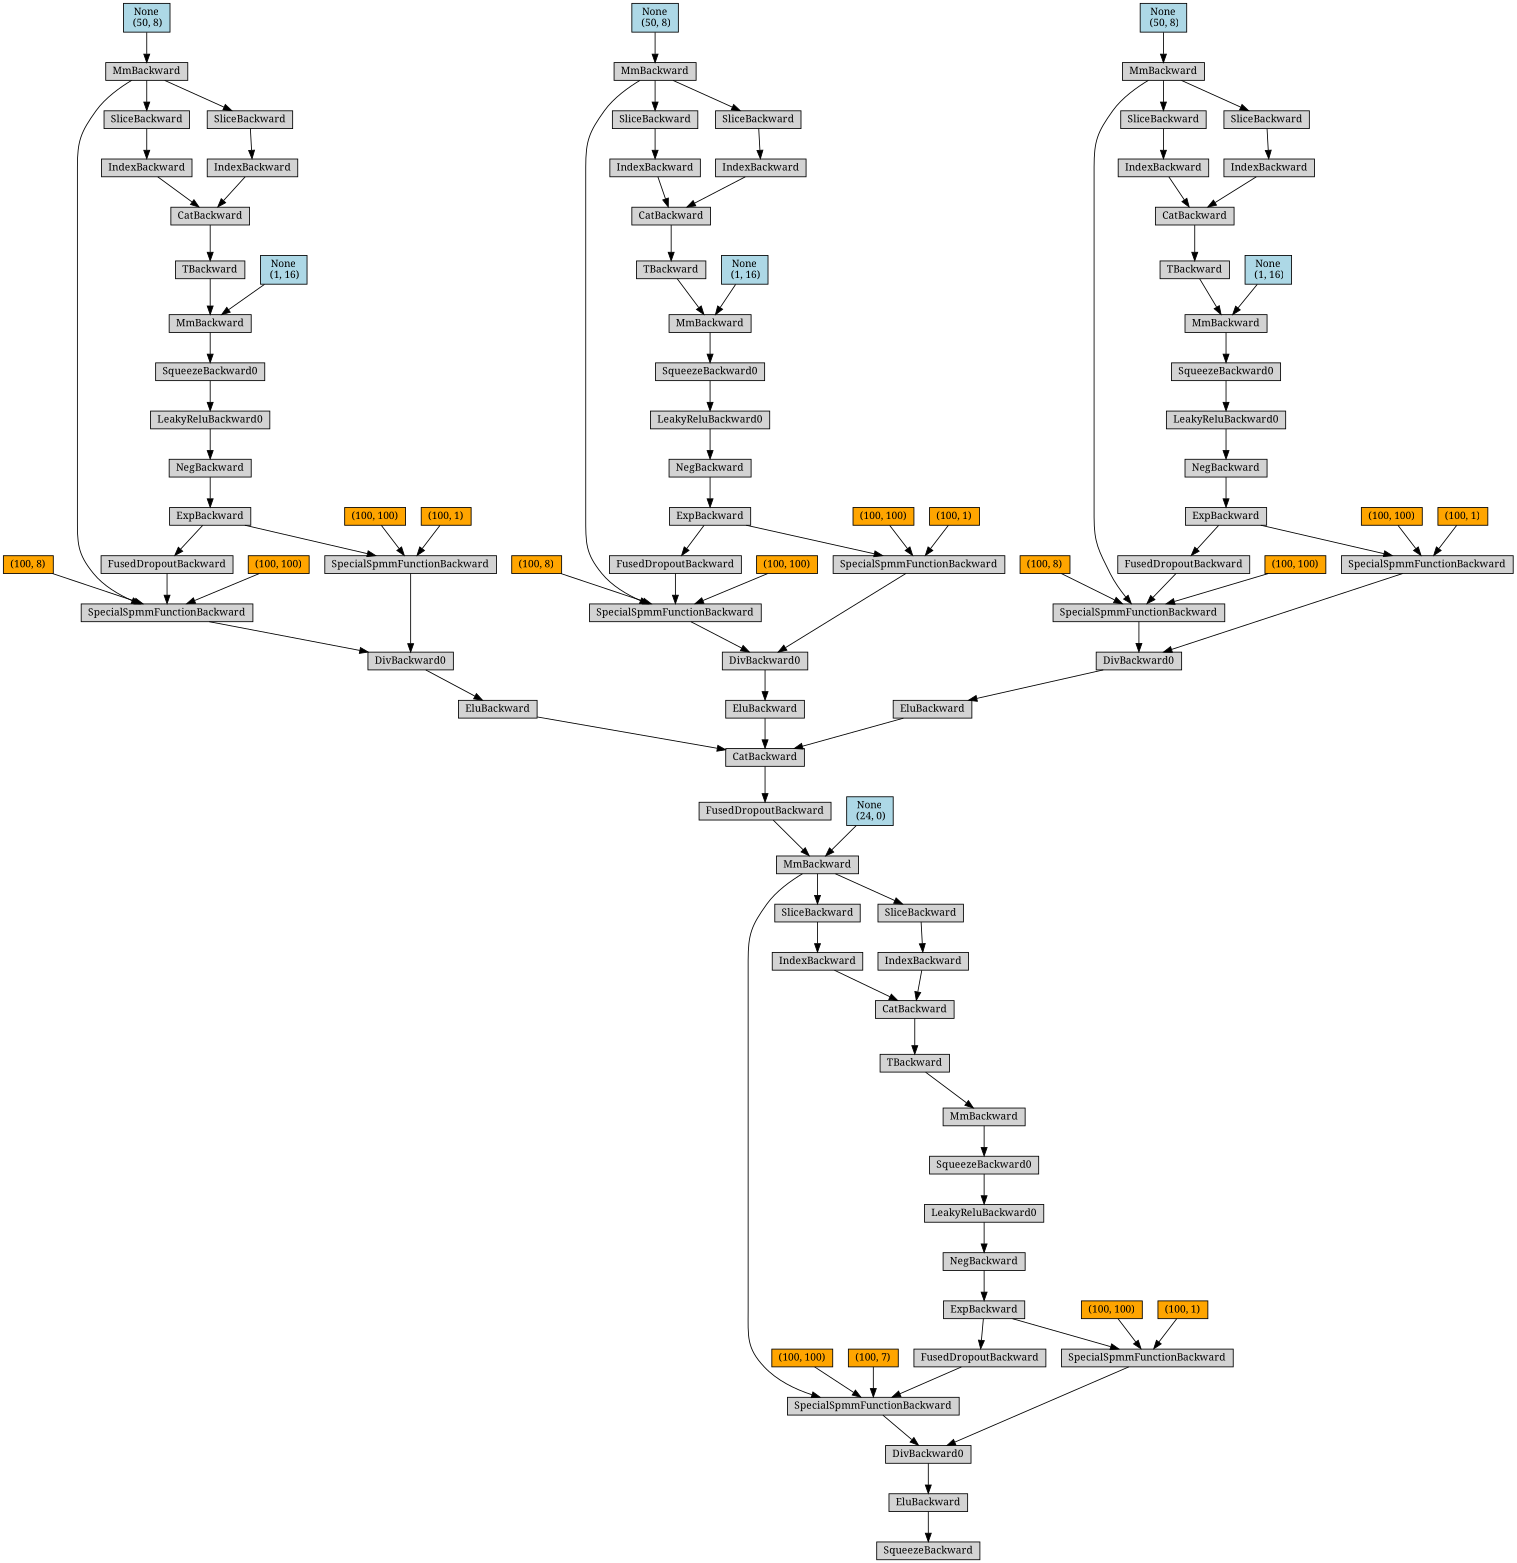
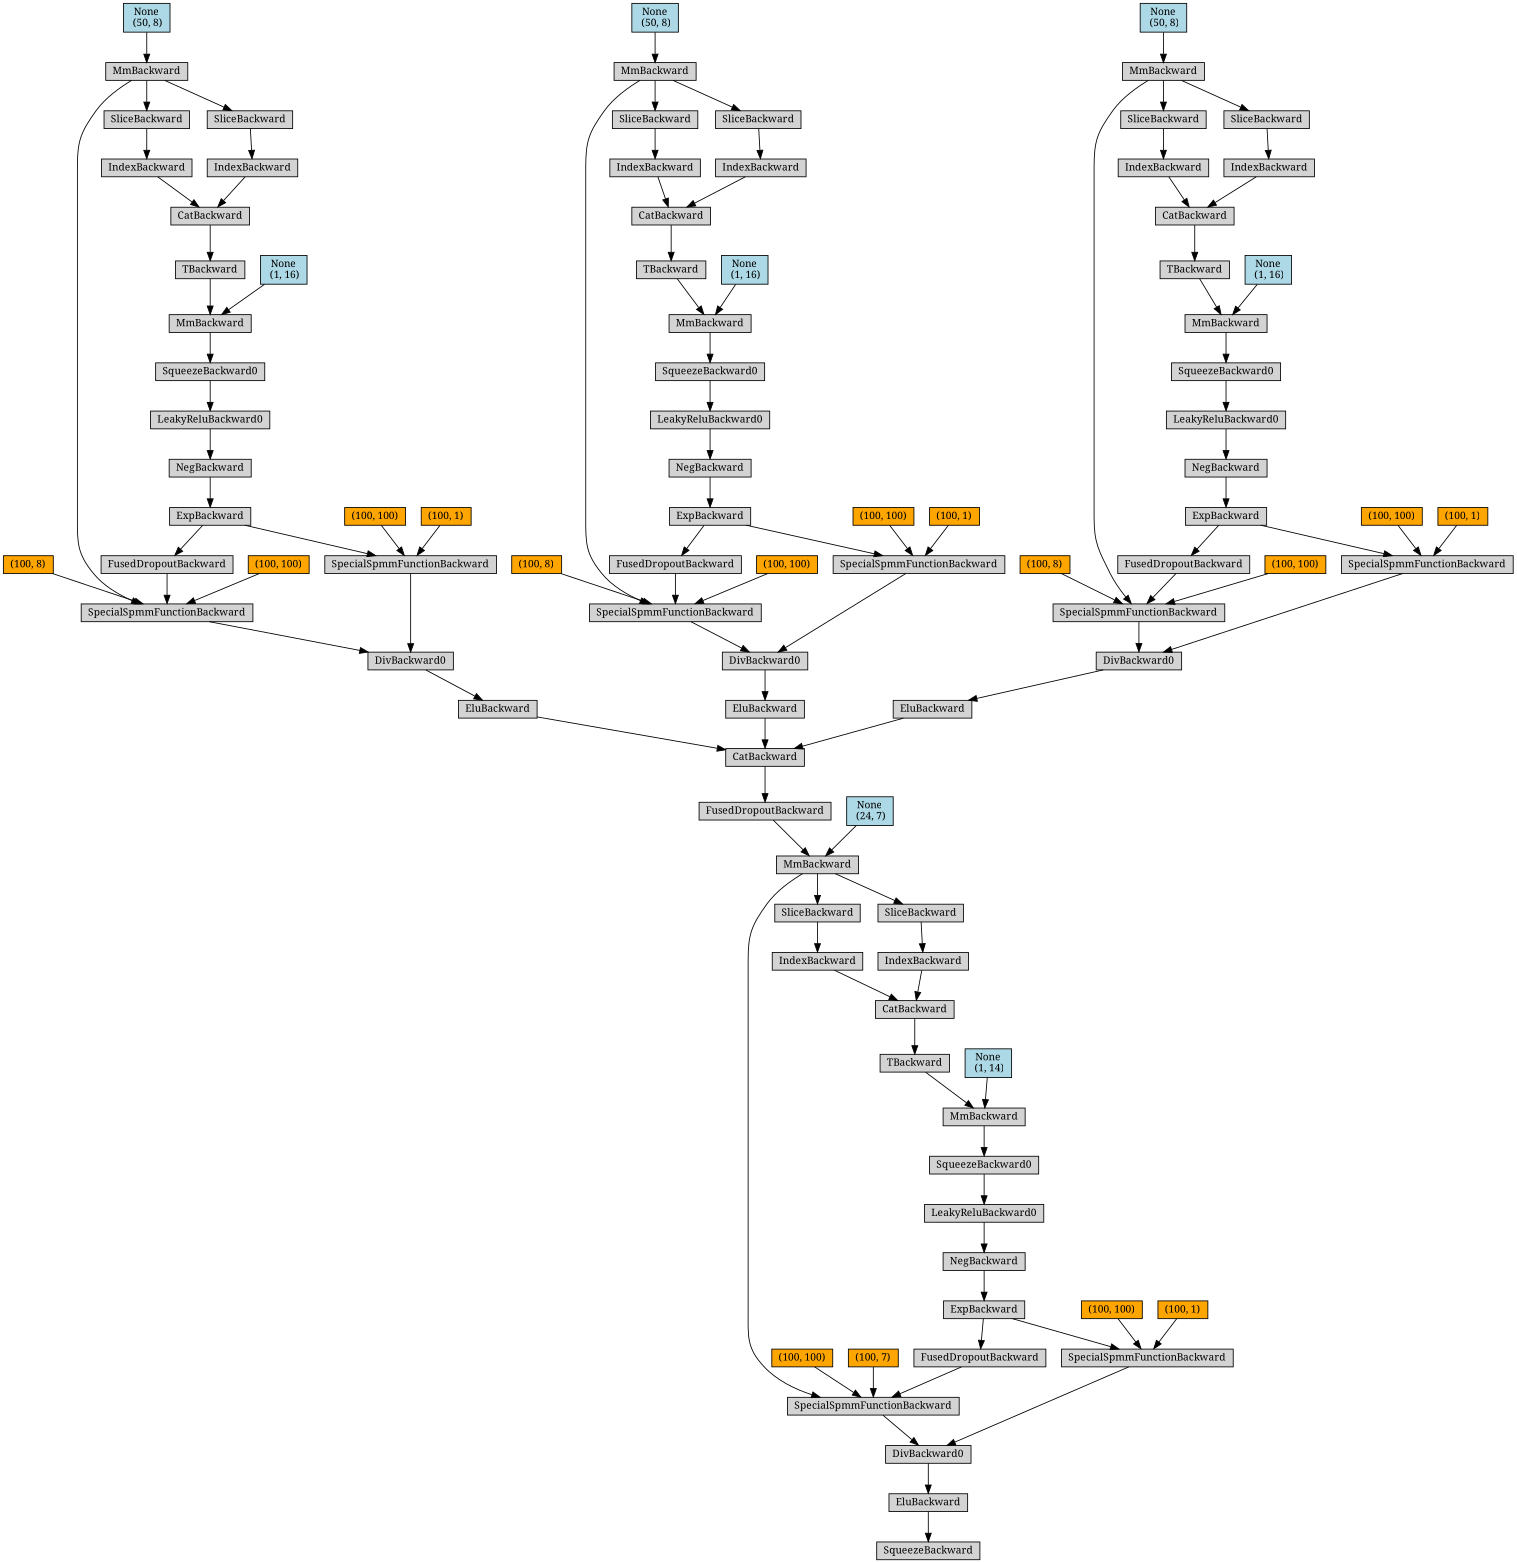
(870, 811) -> (870, 811)
none -> (988, 1063)
